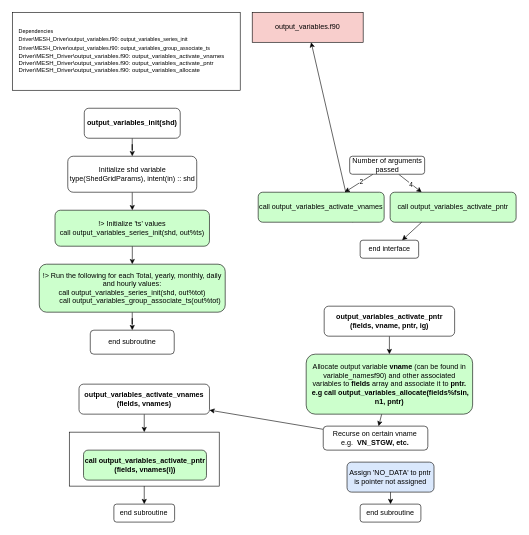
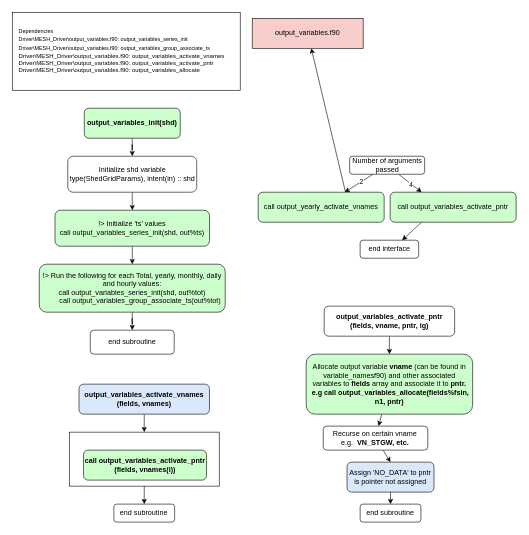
(308, 27) -> (308, 33)
(132, 123) -> (132, 123)
(321, 207) -> (321, 207)
(144, 399) -> (144, 399)
(267, 420) -> (386, 455)
